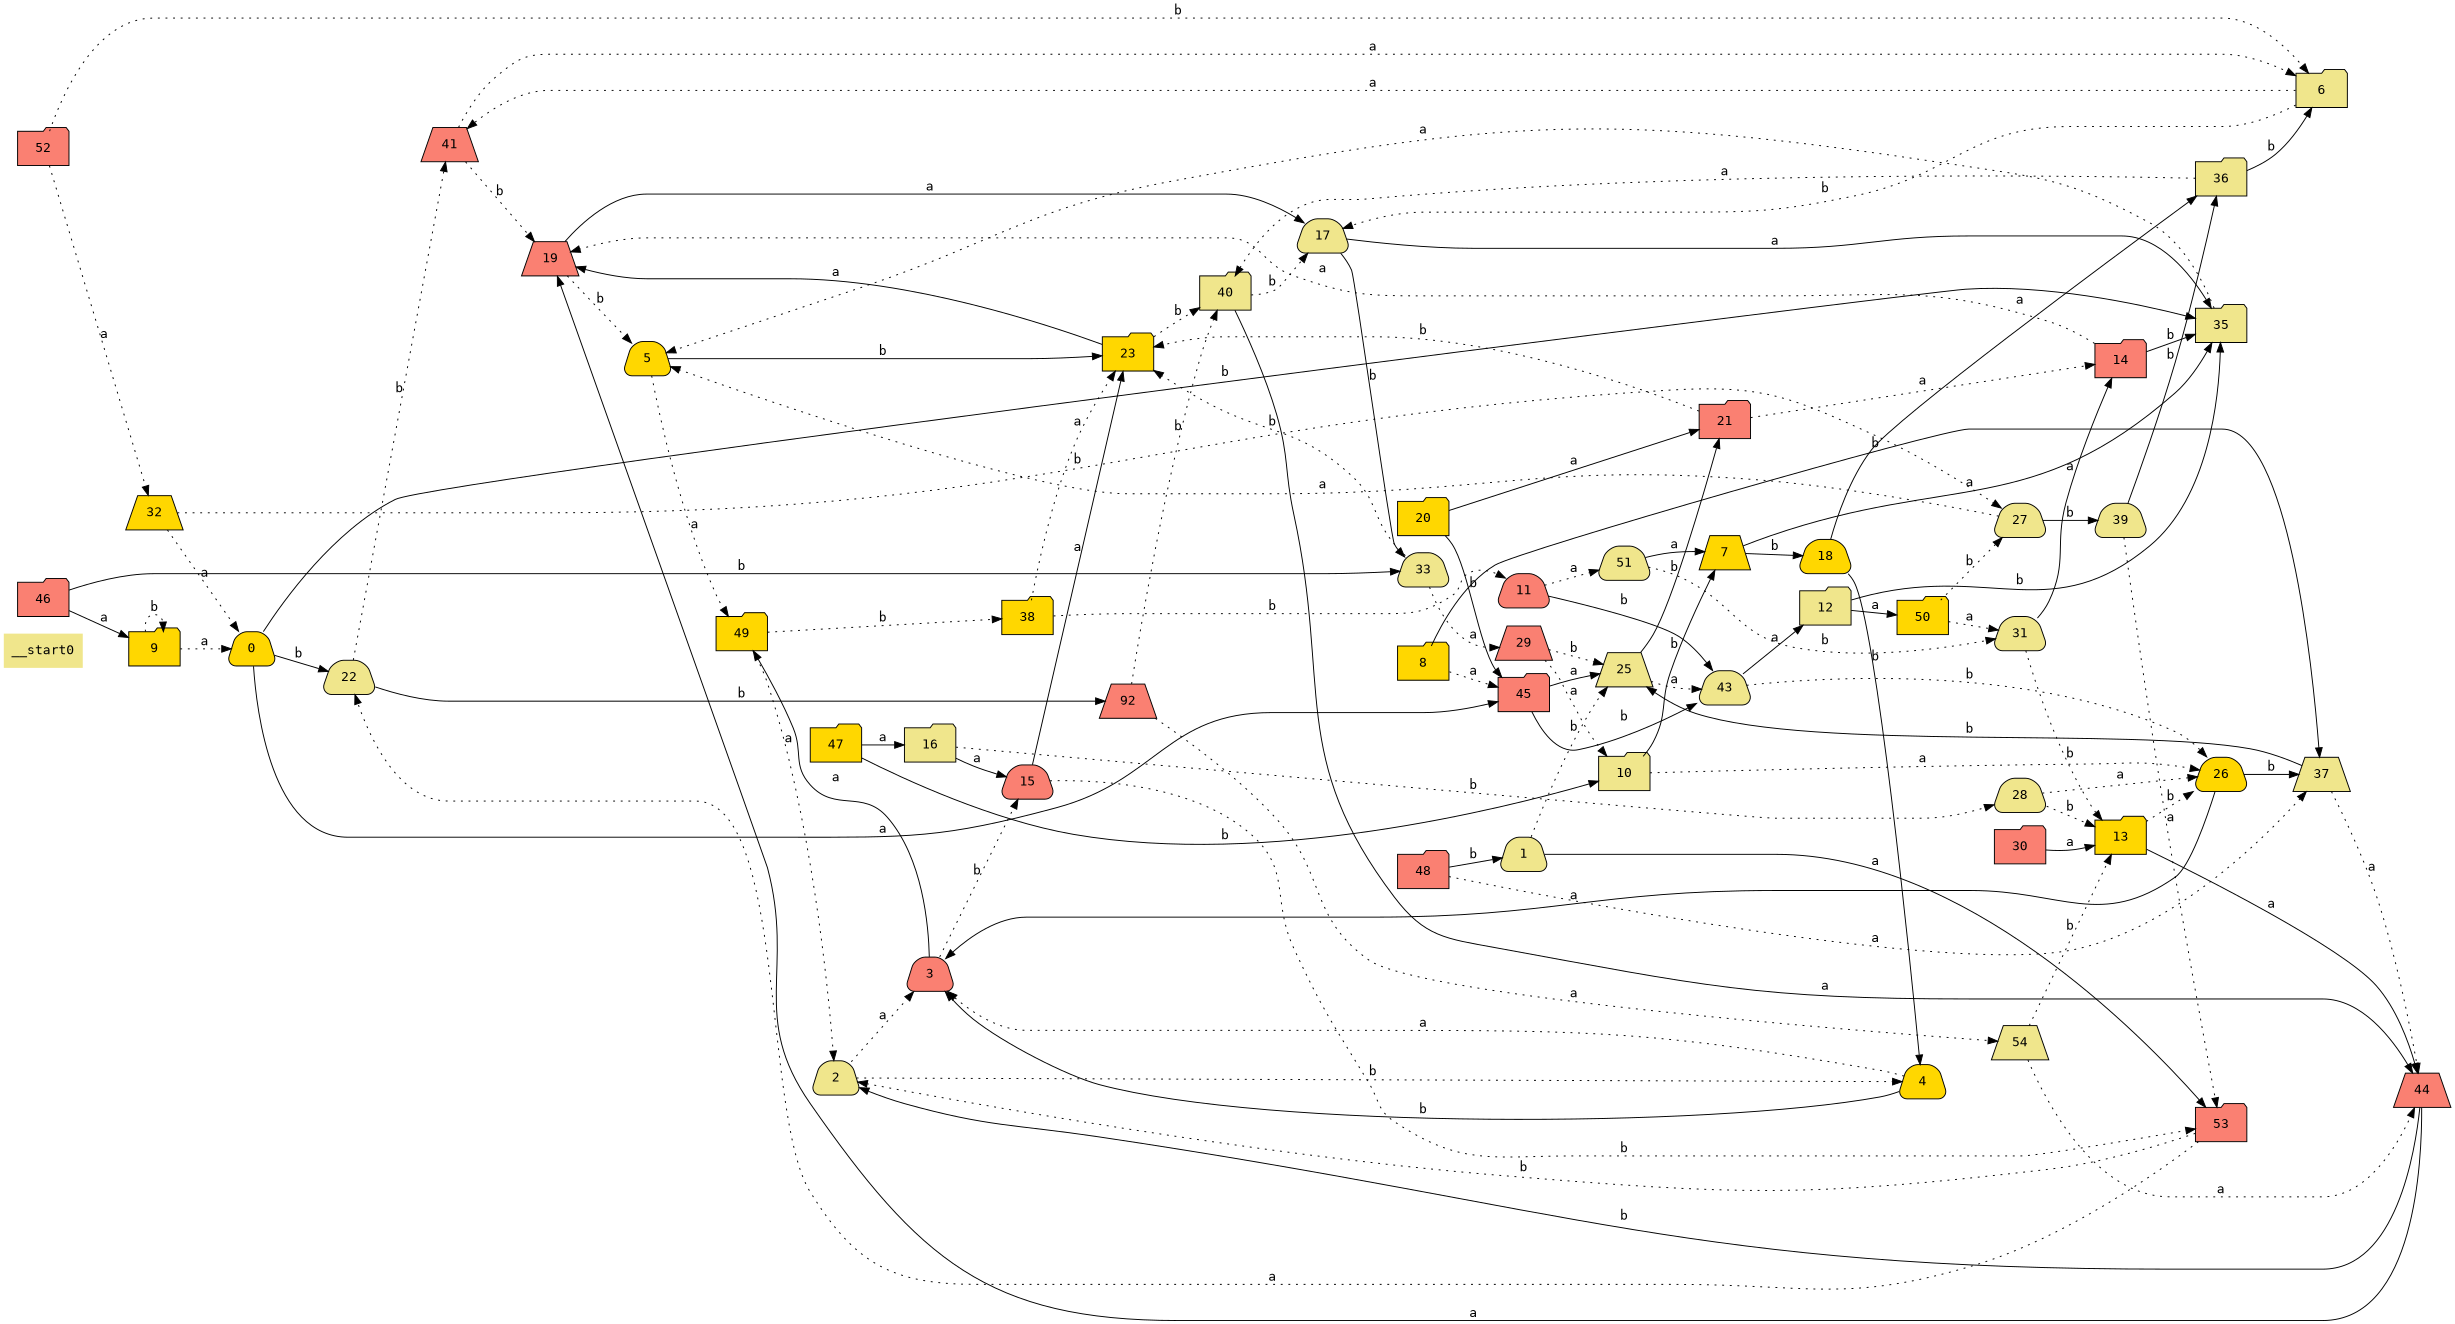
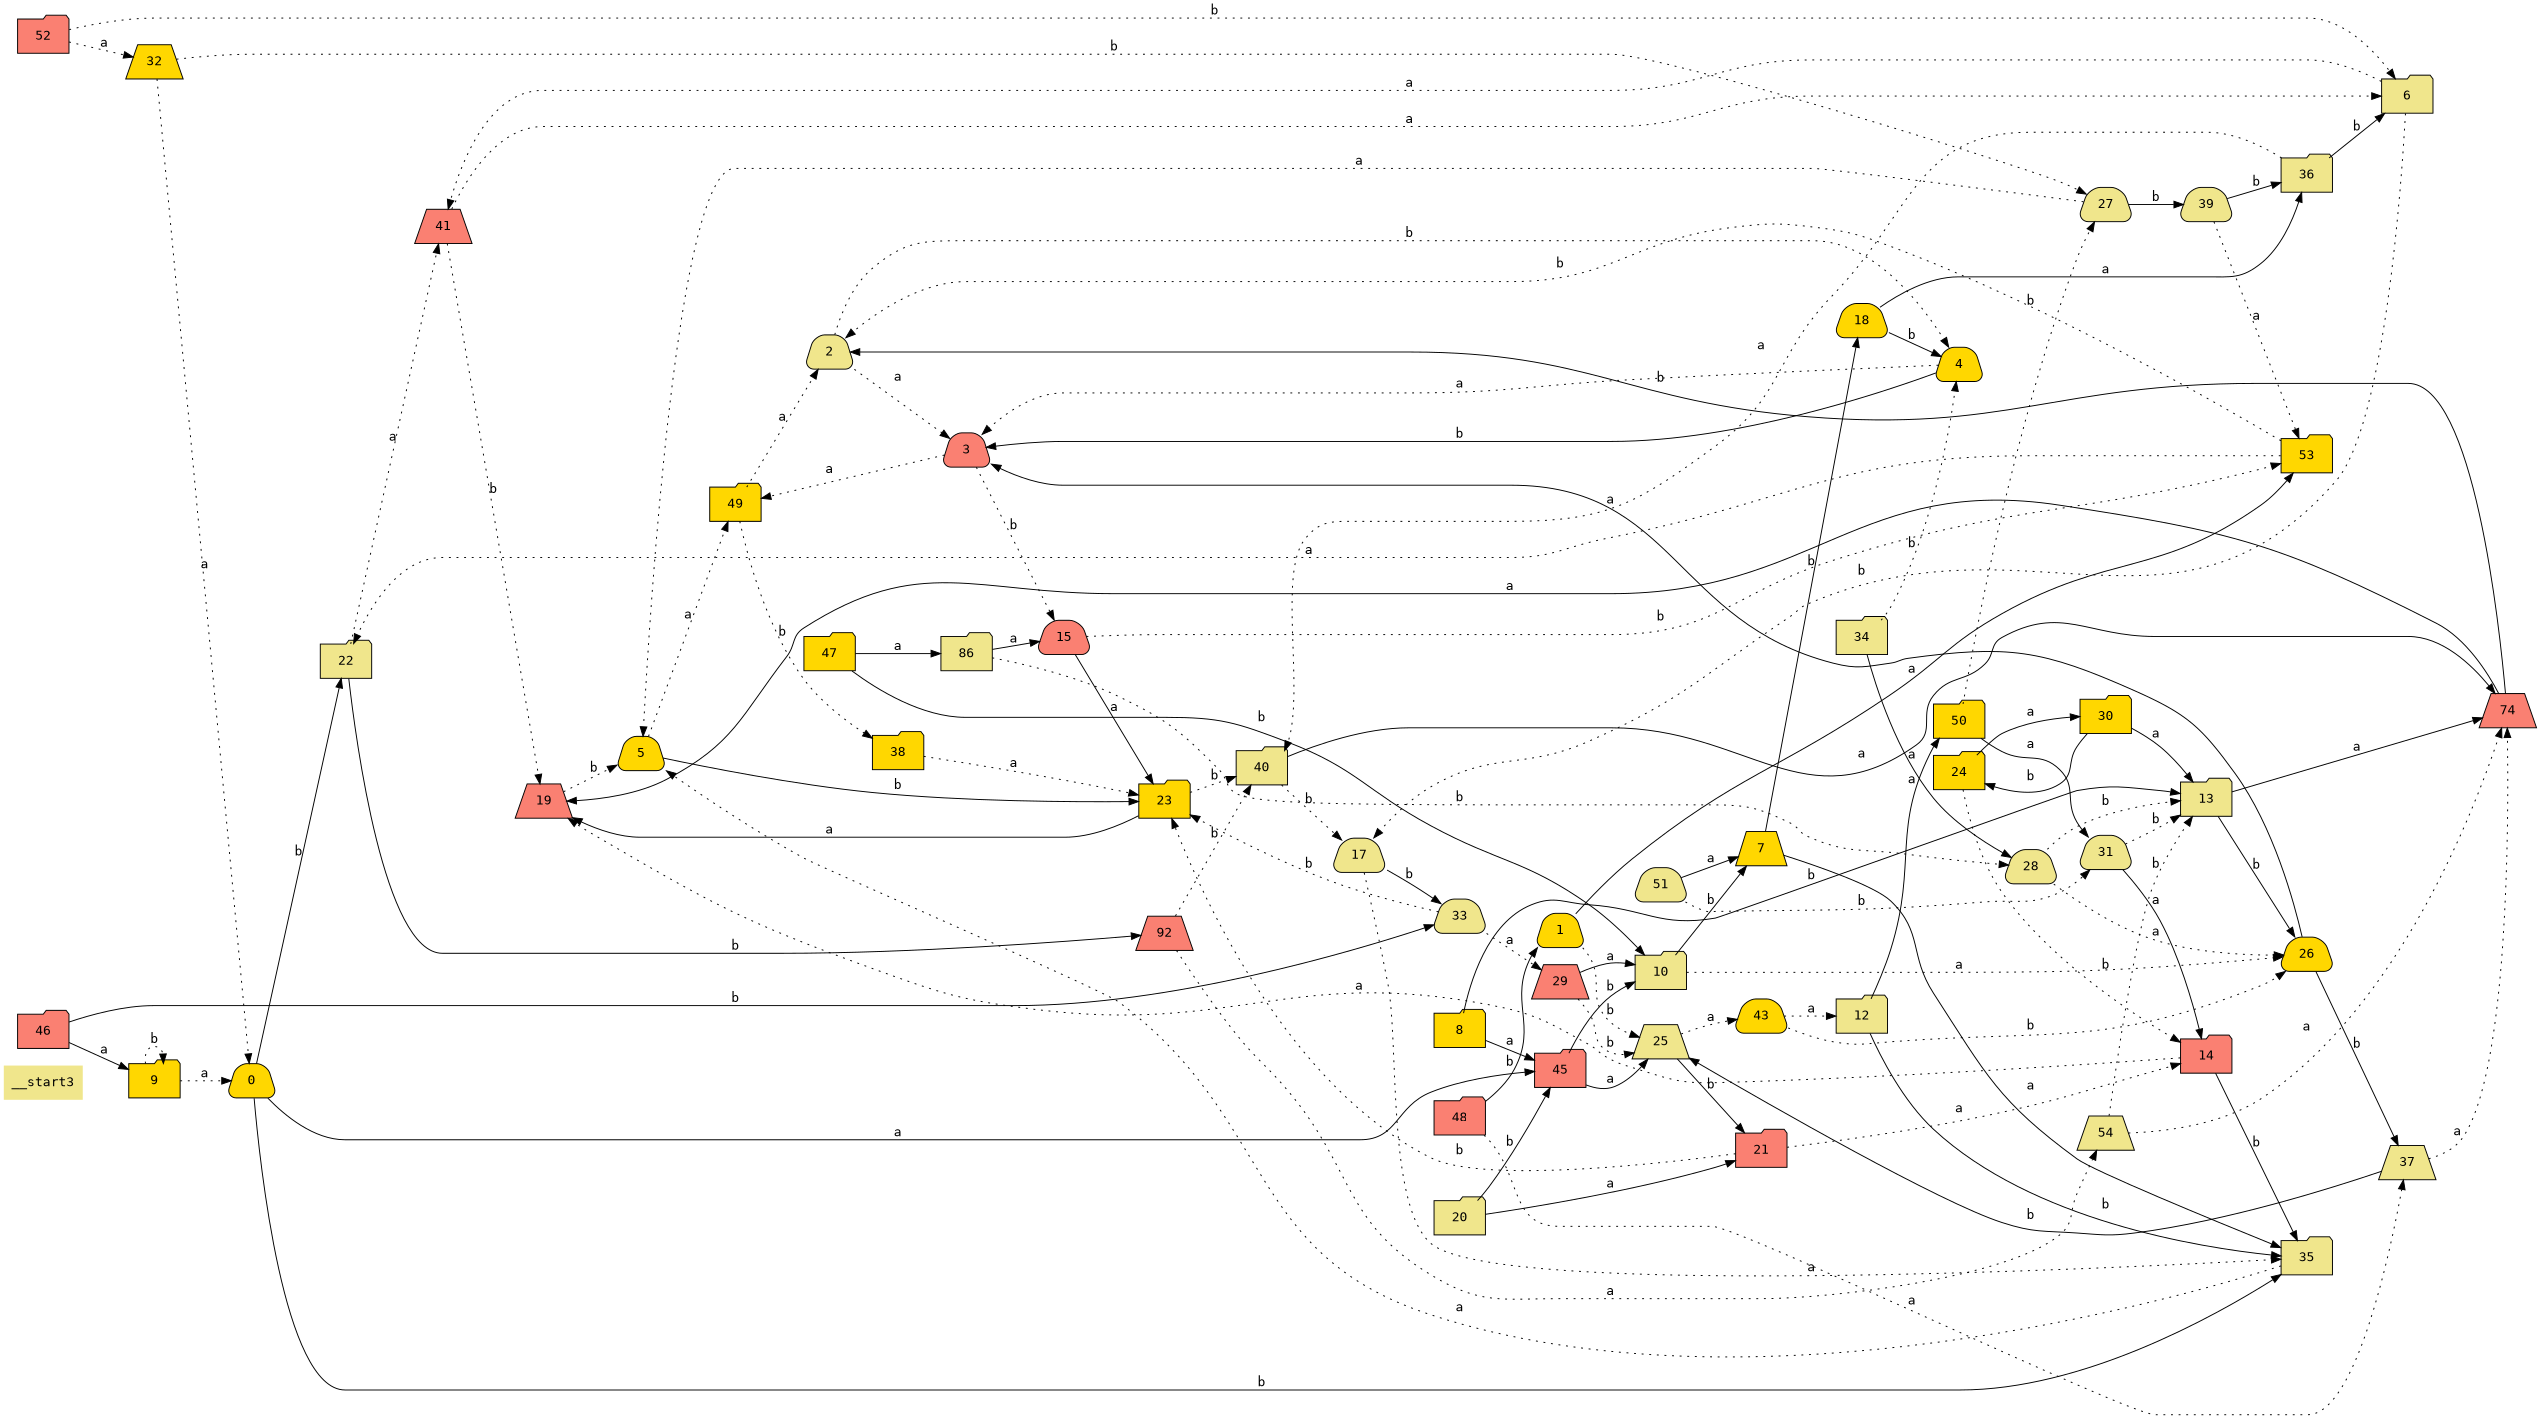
(925, 194) -> none
(1789, 248) -> (1659, 1274)
(399, 389) -> (393, 437)
(1970, 429) -> (1790, 892)
(1423, 519) -> (1460, 1218)
(1524, 591) -> none
(1969, 625) -> (2051, 763)
none -> (1862, 637)
(43, 651) -> (43, 1083)
(1769, 653) -> (1805, 1016)
(349, 677) -> (346, 661)
(1469, 678) -> (1505, 1048)
(1725, 688) -> (1761, 1016)
(1573, 704) -> (1602, 965)
(1604, 743) -> (1595, 1012)
(930, 745) -> (967, 654)
none -> (1959, 773)
(854, 801) -> (858, 476)
(2170, 807) -> (2254, 872)
(2121, 837) -> (2206, 799)
(2020, 847) -> (2106, 716)
(1524, 854) -> (1560, 930)
(2422, 1090) -> (2508, 711)
(2221, 1125) -> (2307, 456)
